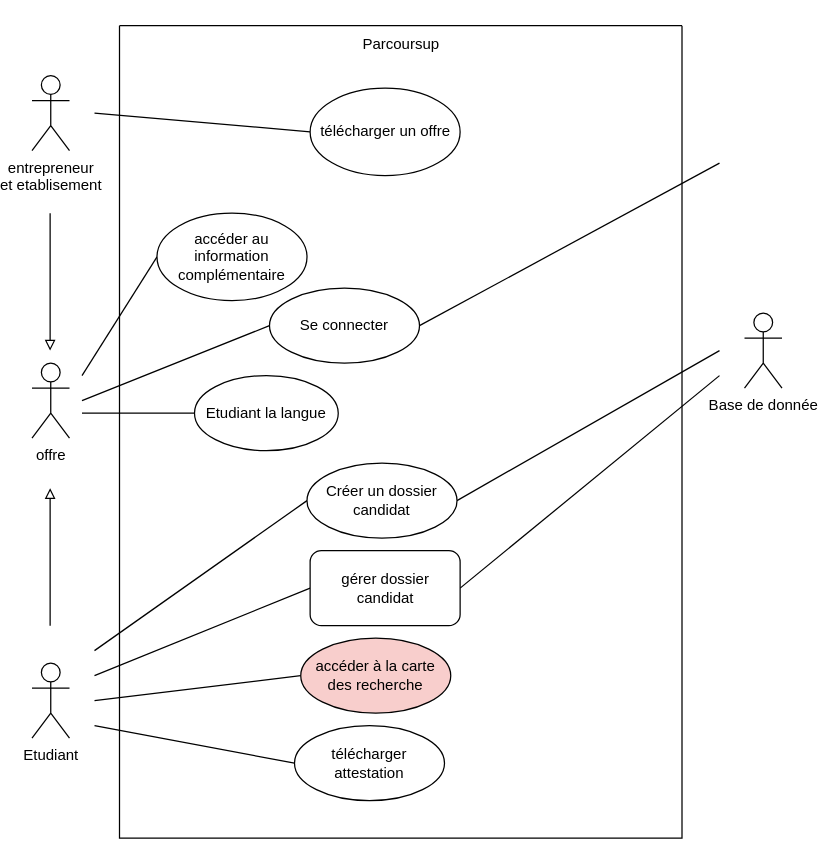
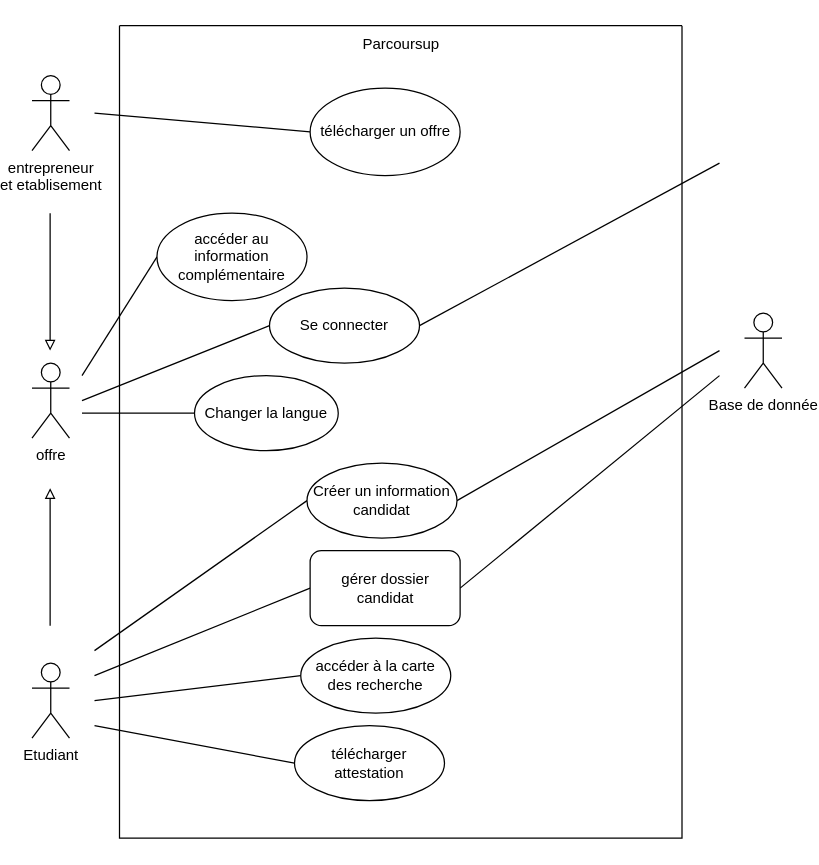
(266, 413) -> (266, 413)
(382, 501) -> (382, 501)
(376, 676) -> (376, 676)
